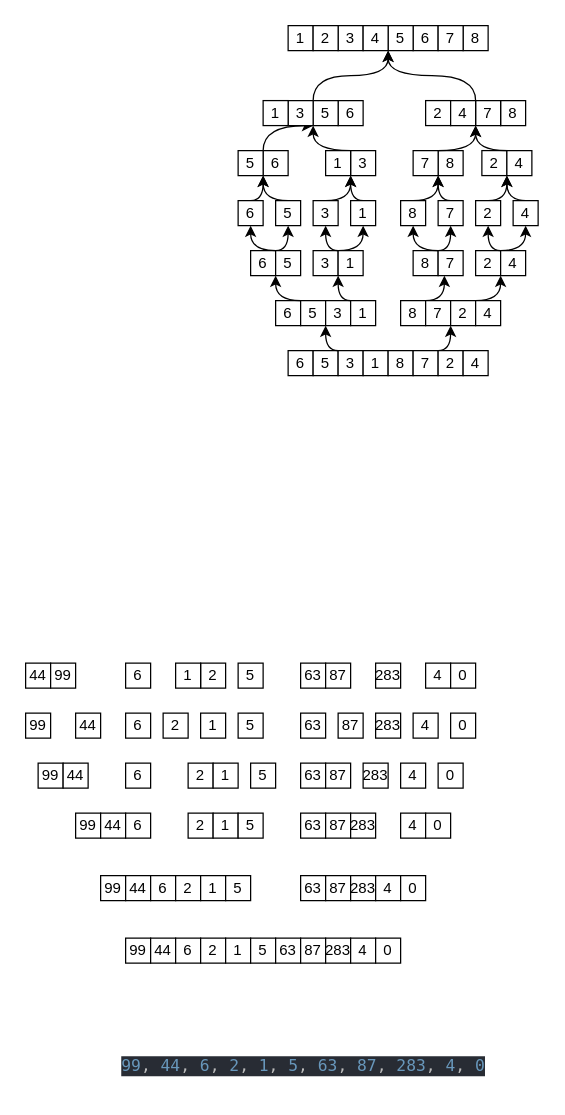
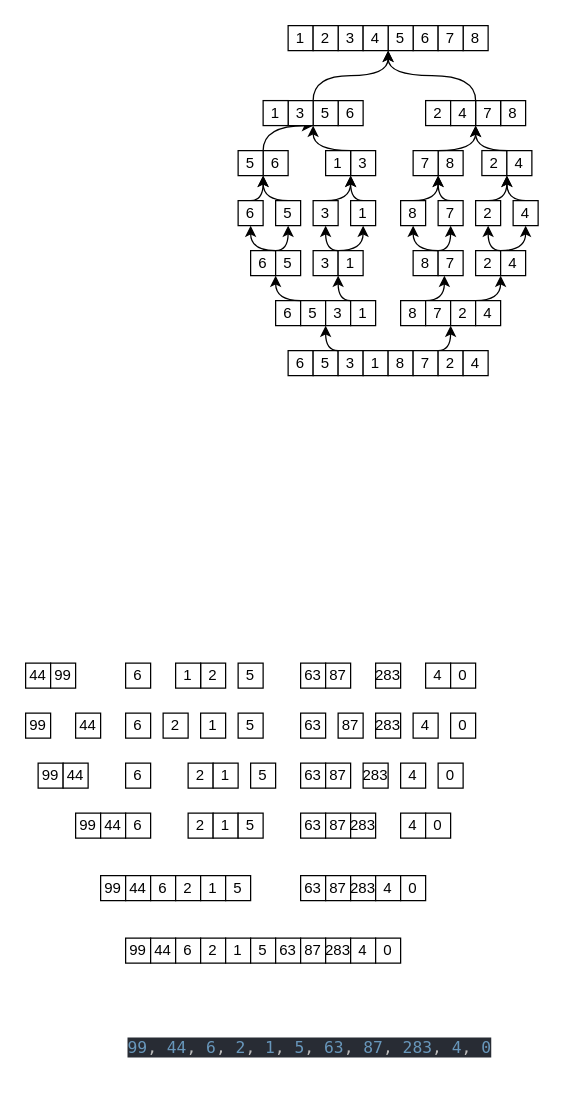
(319, 1069) -> (326, 1051)
